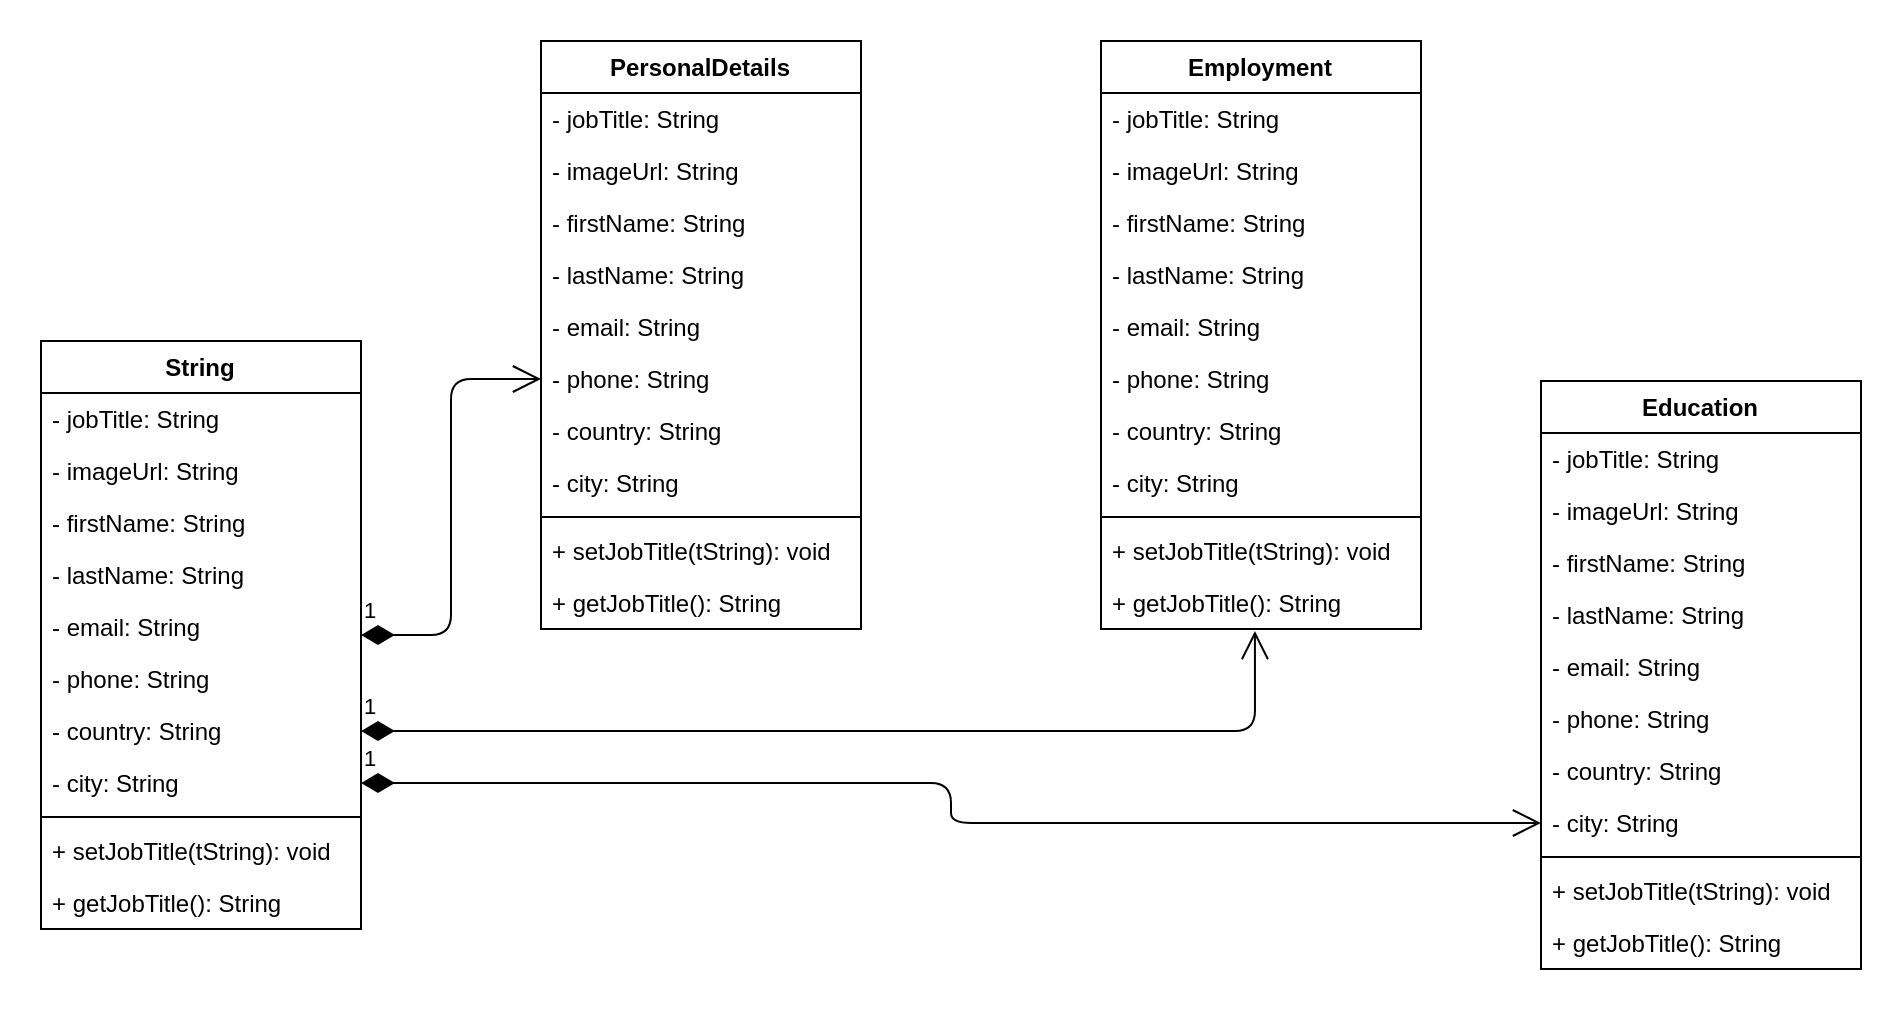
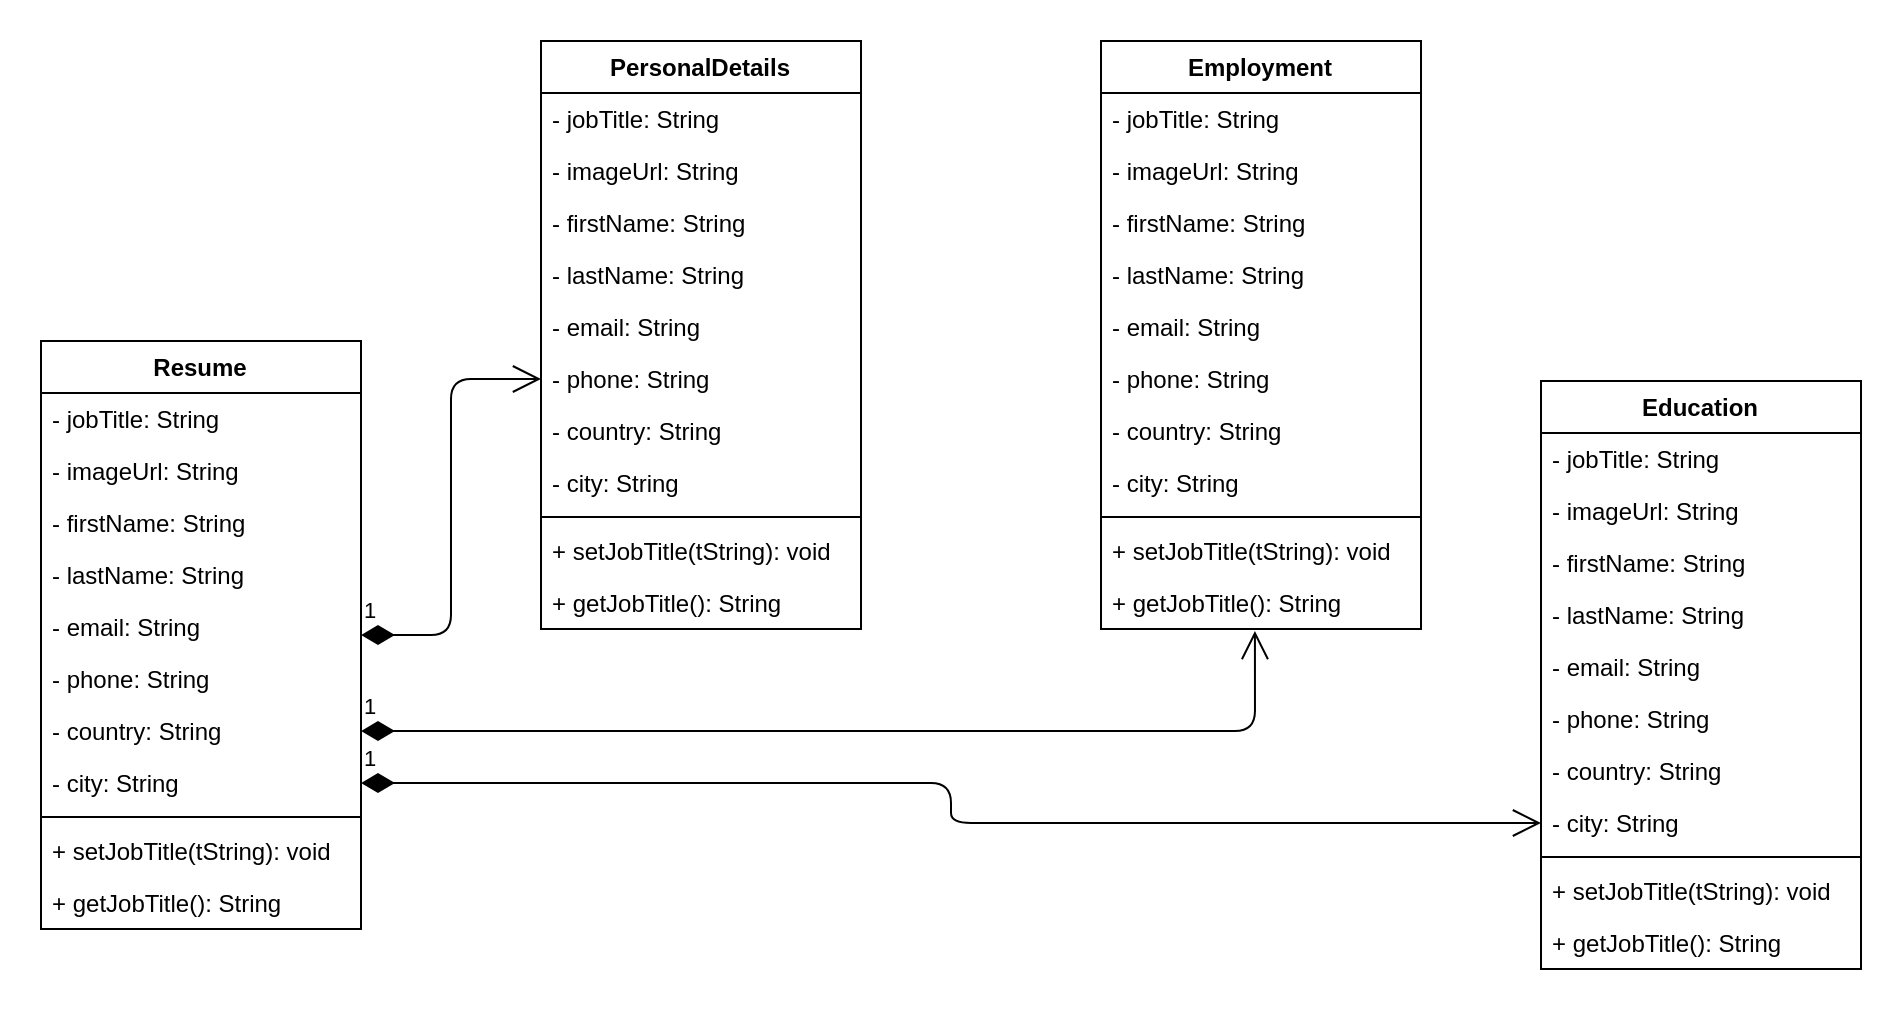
(200, 368) -> (200, 368)
